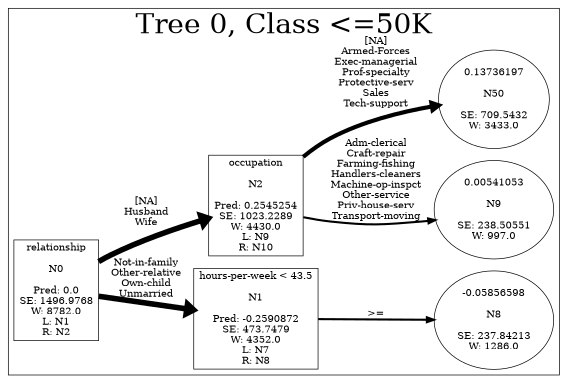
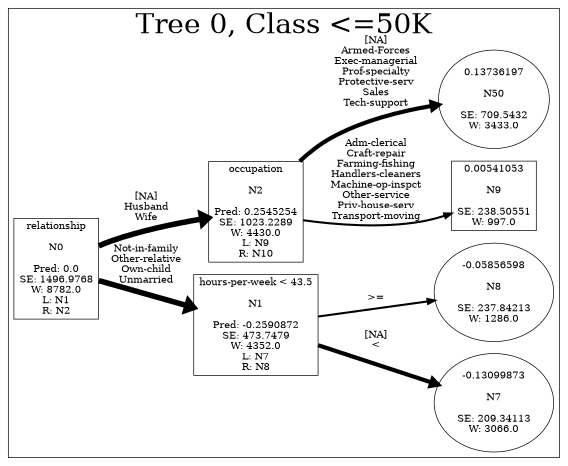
(494, 210) -> (494, 196)
none -> (494, 403)
